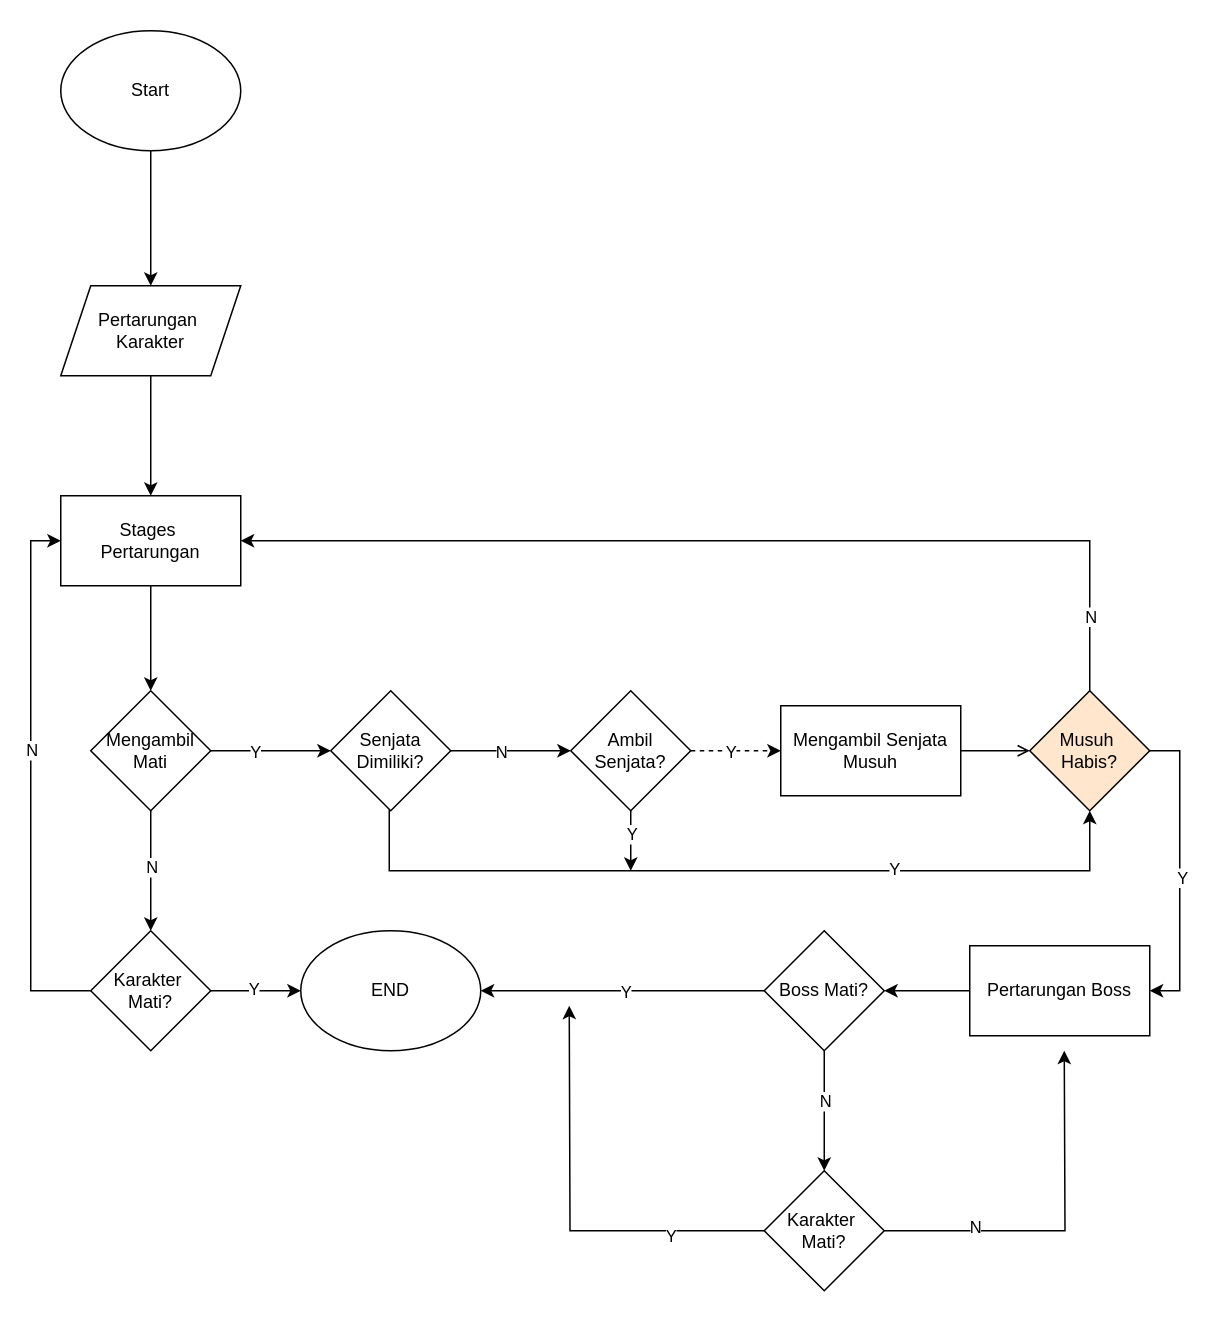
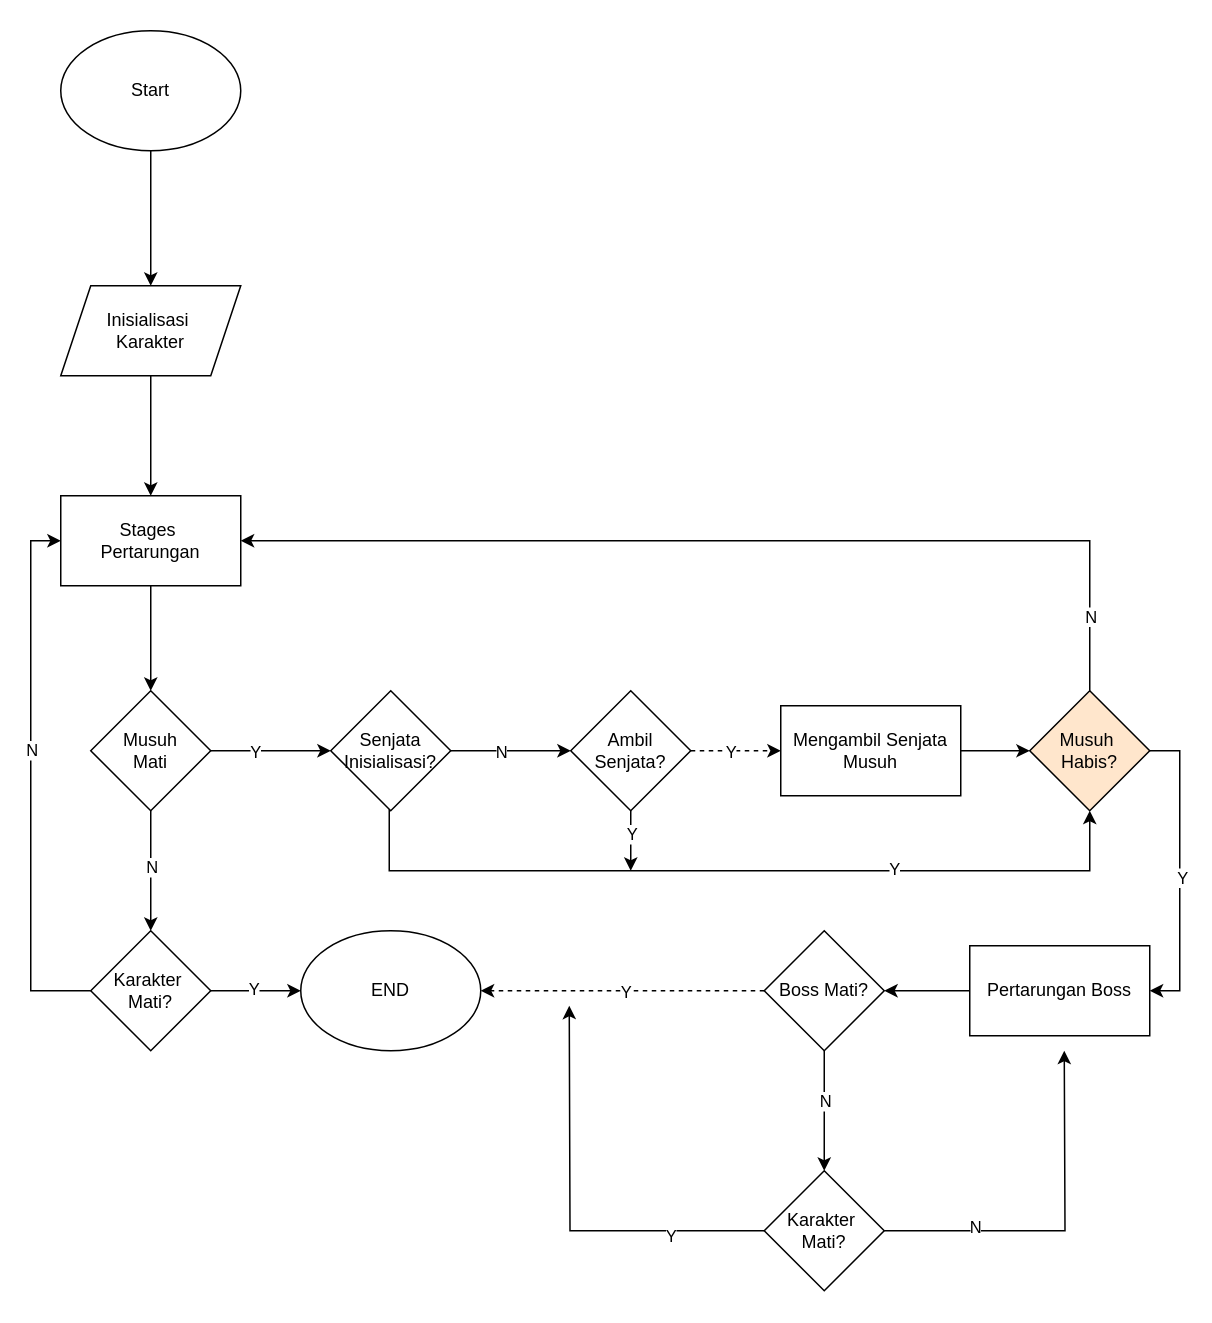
(151, 331) -> (151, 331)
(151, 751) -> (151, 751)
(391, 751) -> (391, 751)
(1020, 751) -> (1018, 751)
(696, 991) -> (696, 991)
